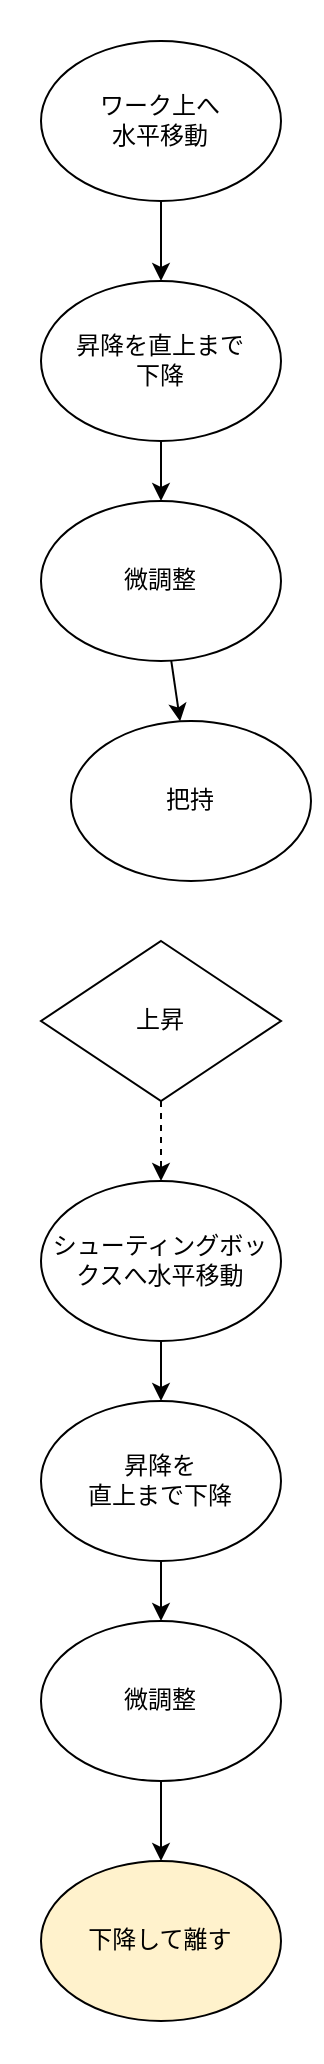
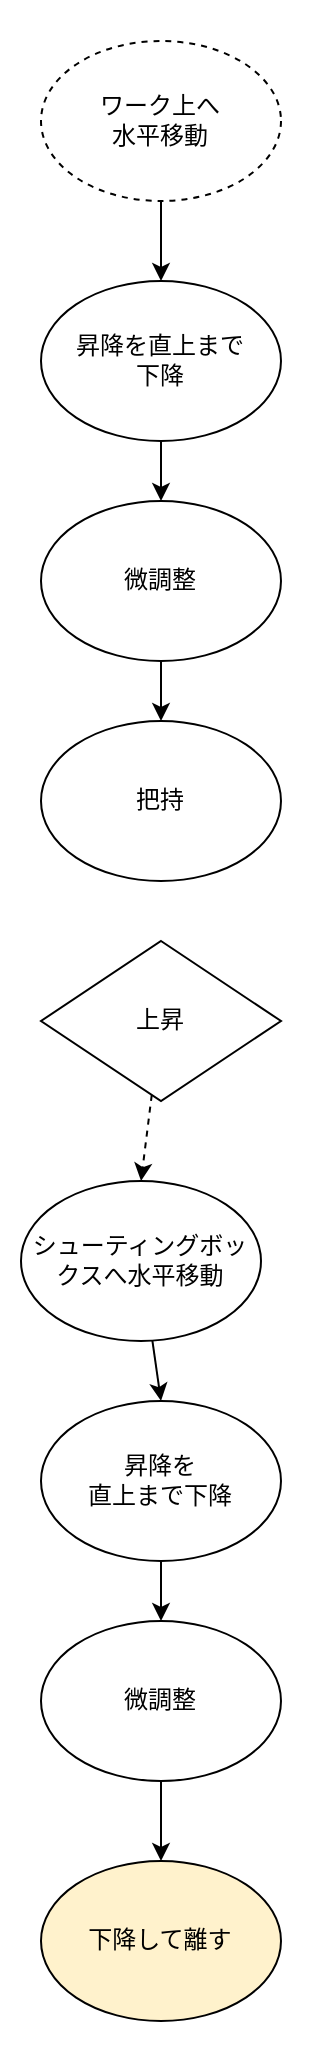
(161, 121) -> (161, 121)
(191, 801) -> (161, 801)
(161, 1261) -> (141, 1261)
